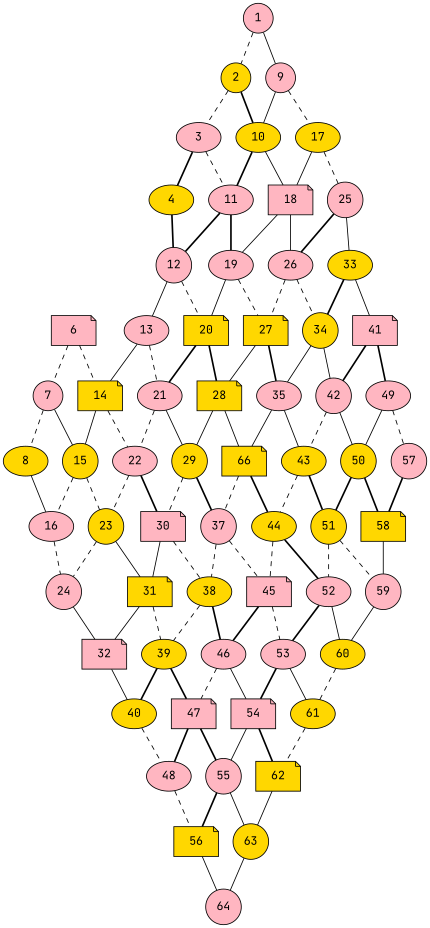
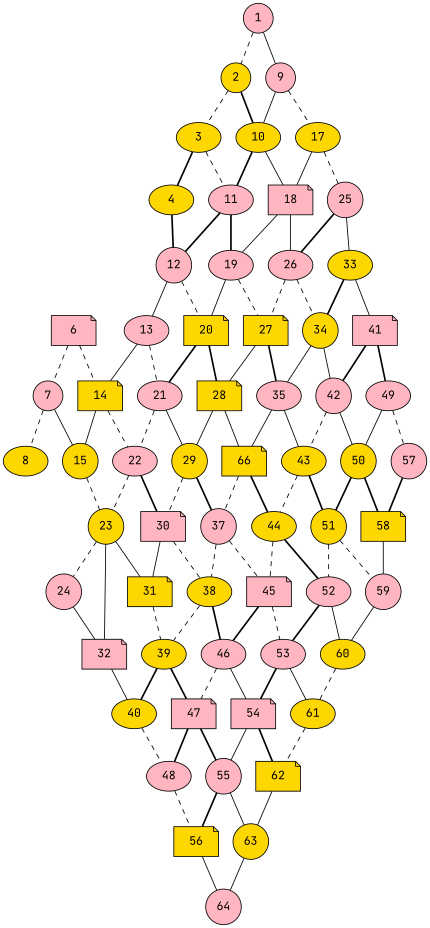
(199, 137) -> (199, 137)
(51, 526) -> none
(127, 623) -> (105, 592)
